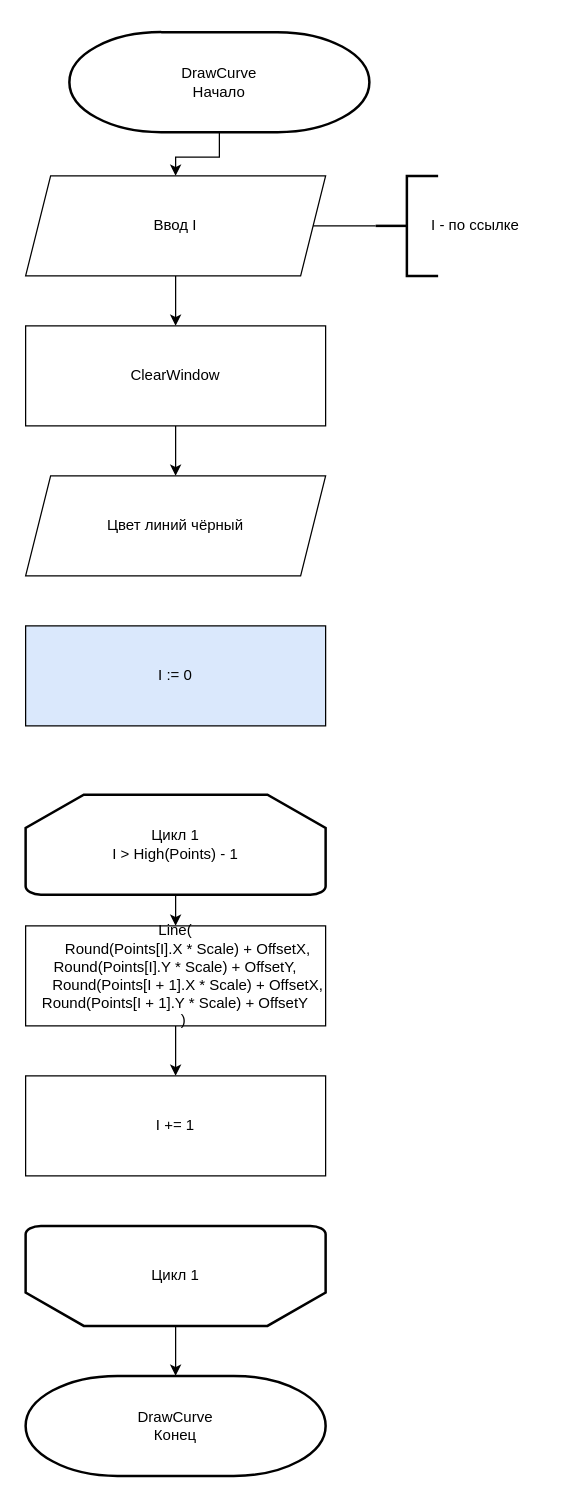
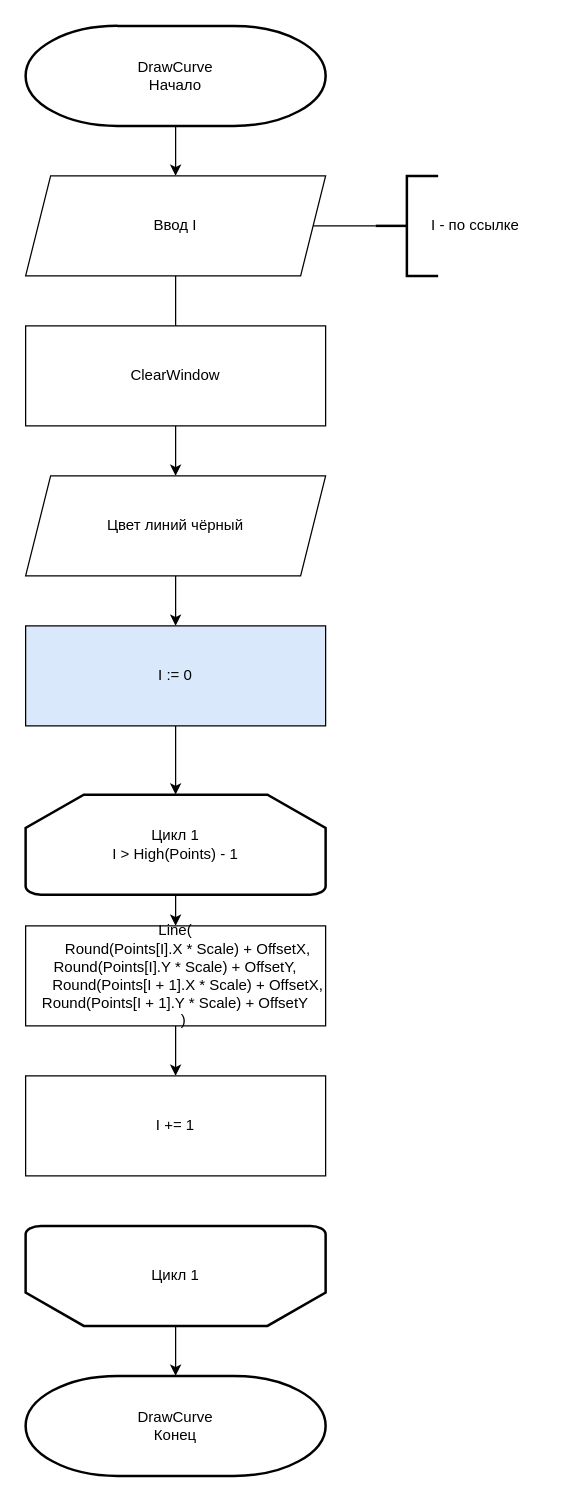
(219, 82) -> (176, 76)
(176, 316) -> (176, 319)
none -> (176, 597)
none -> (176, 756)
